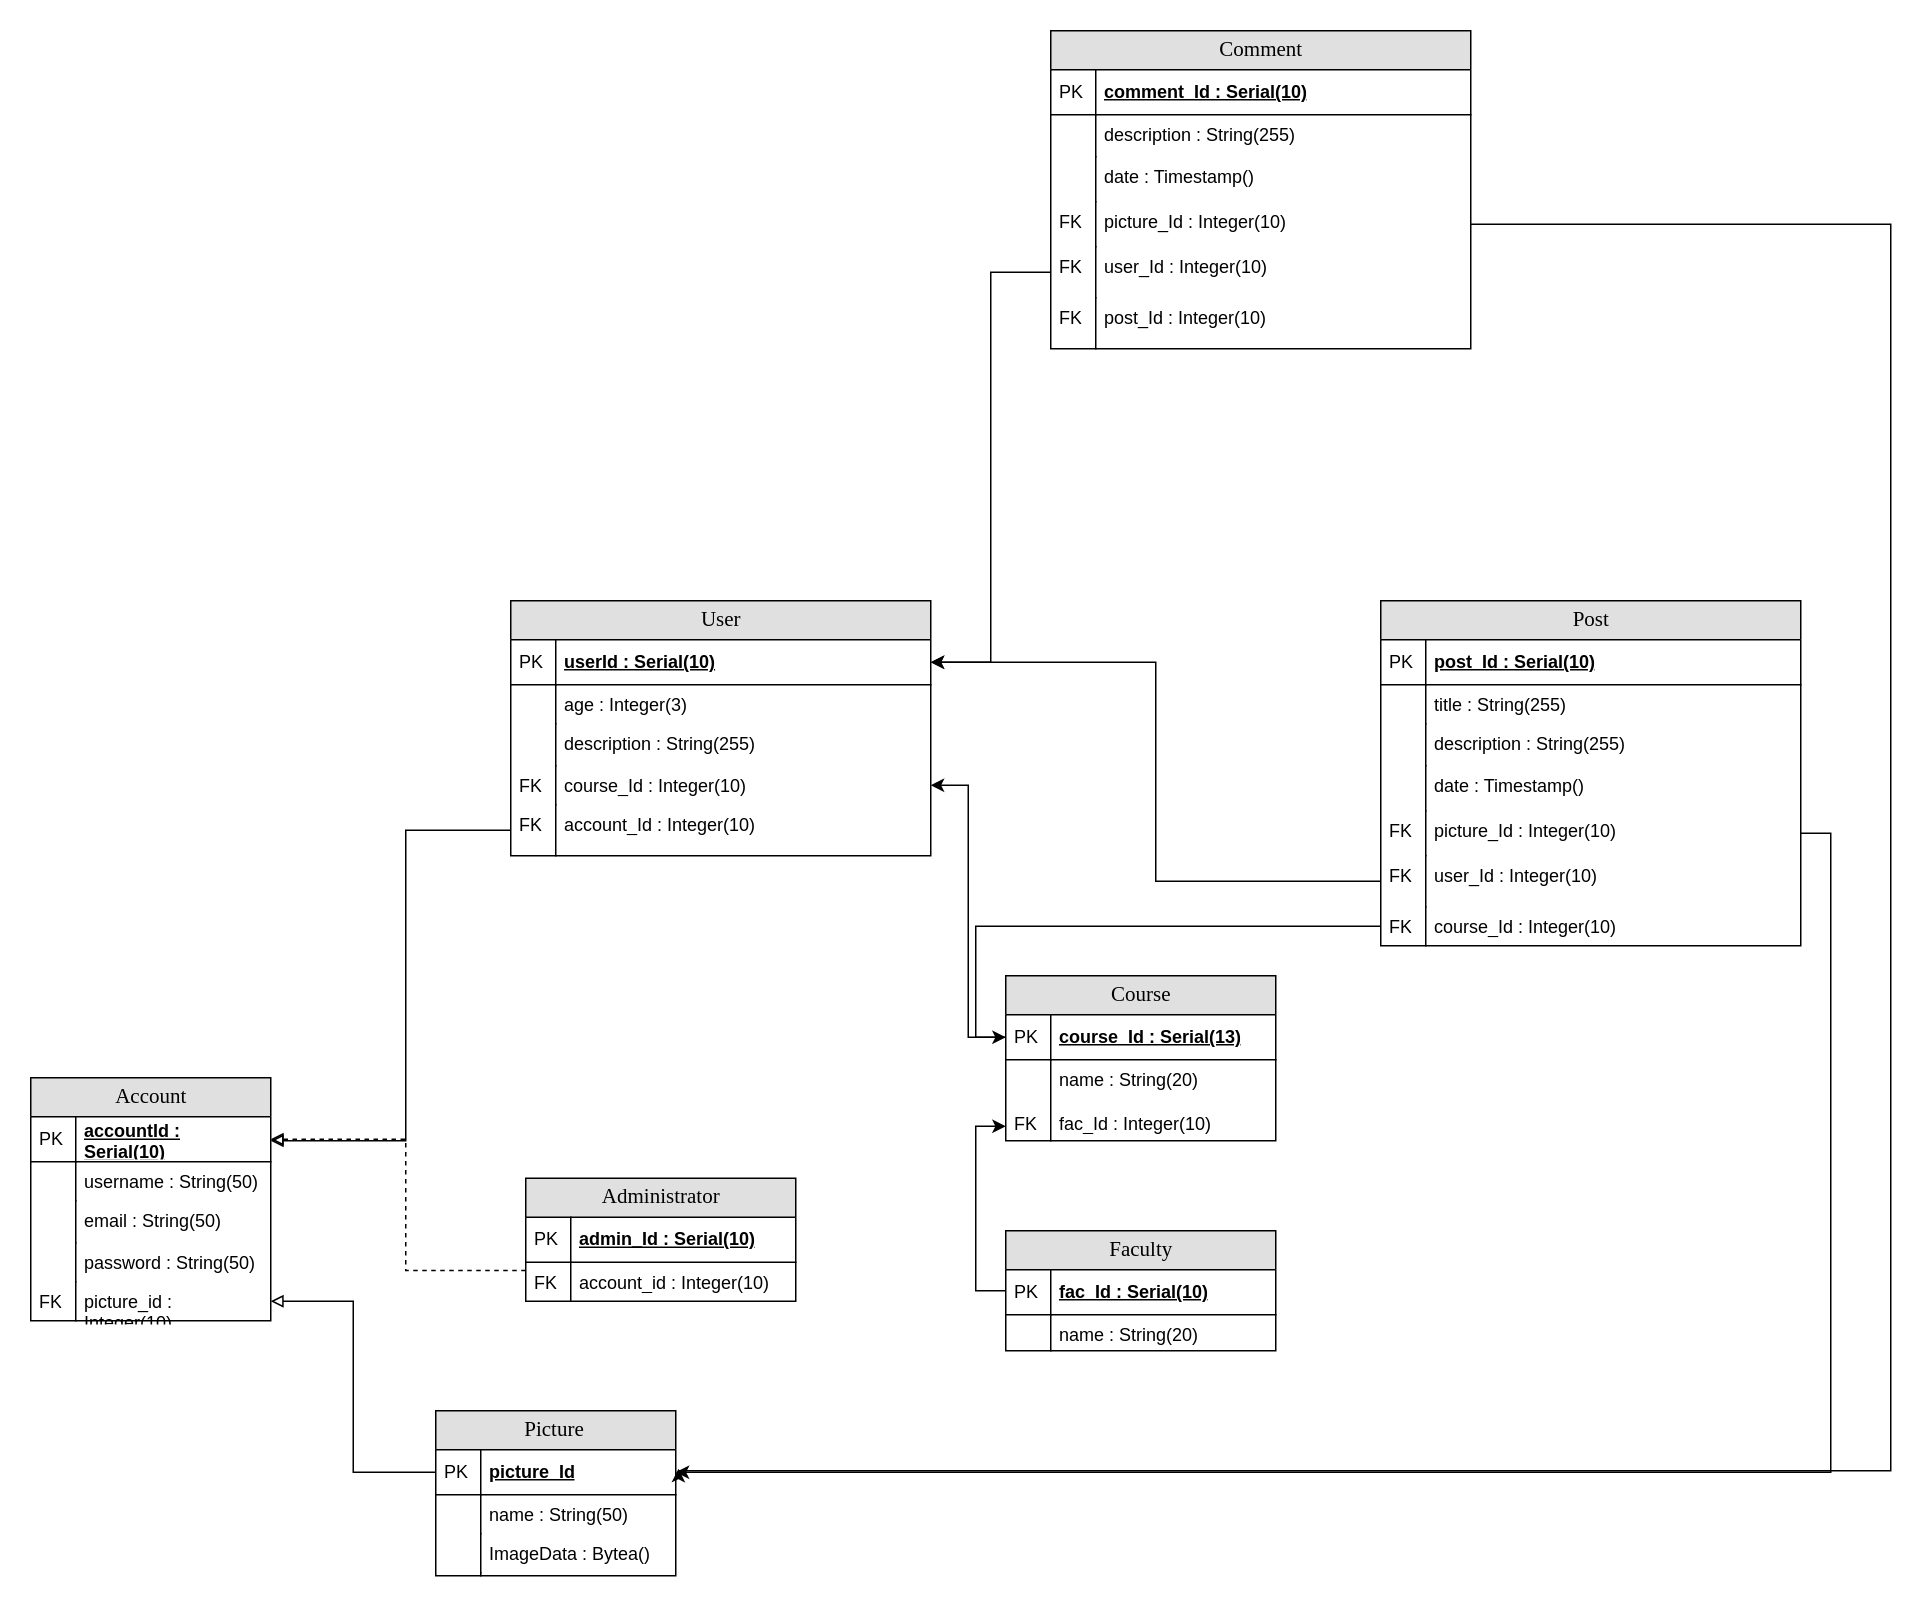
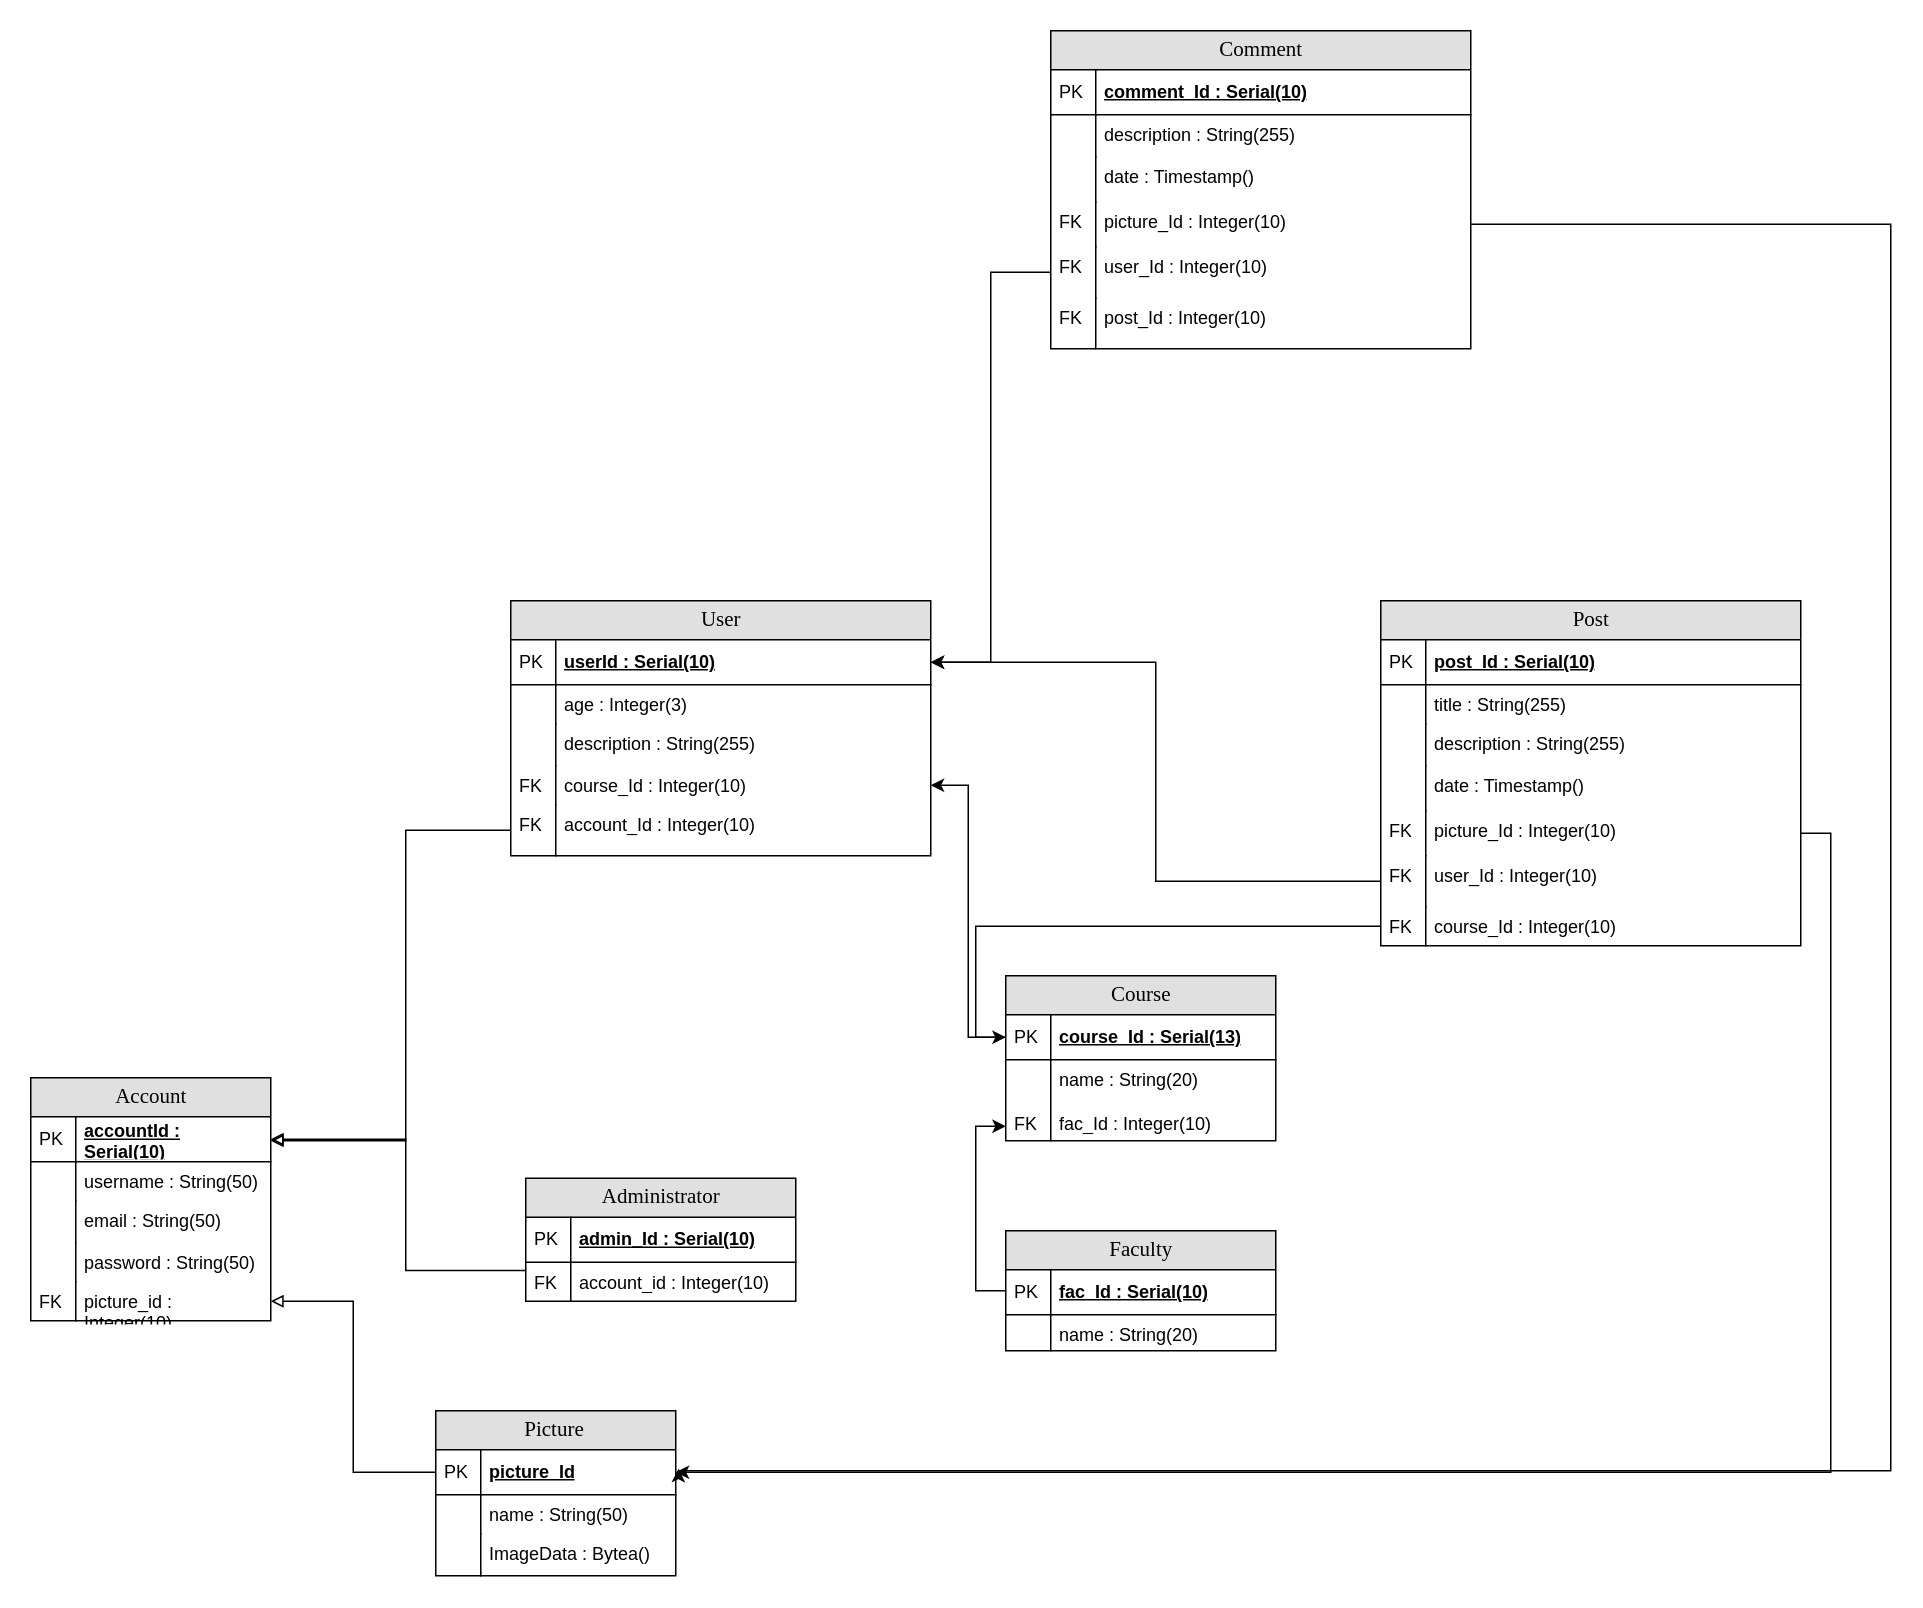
(406, 1264) -> (406, 1264)
